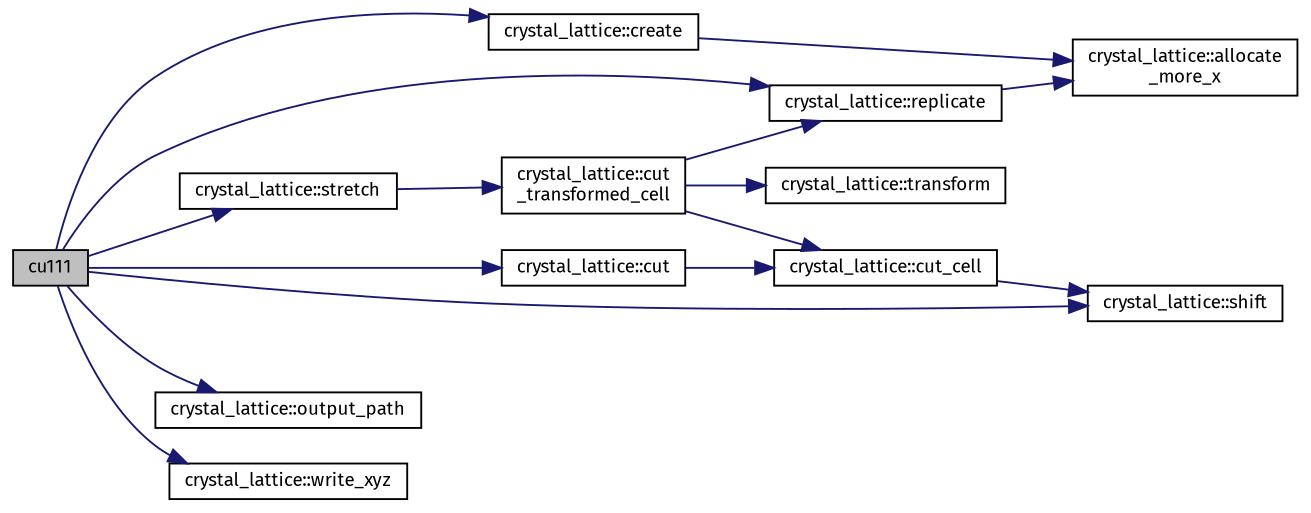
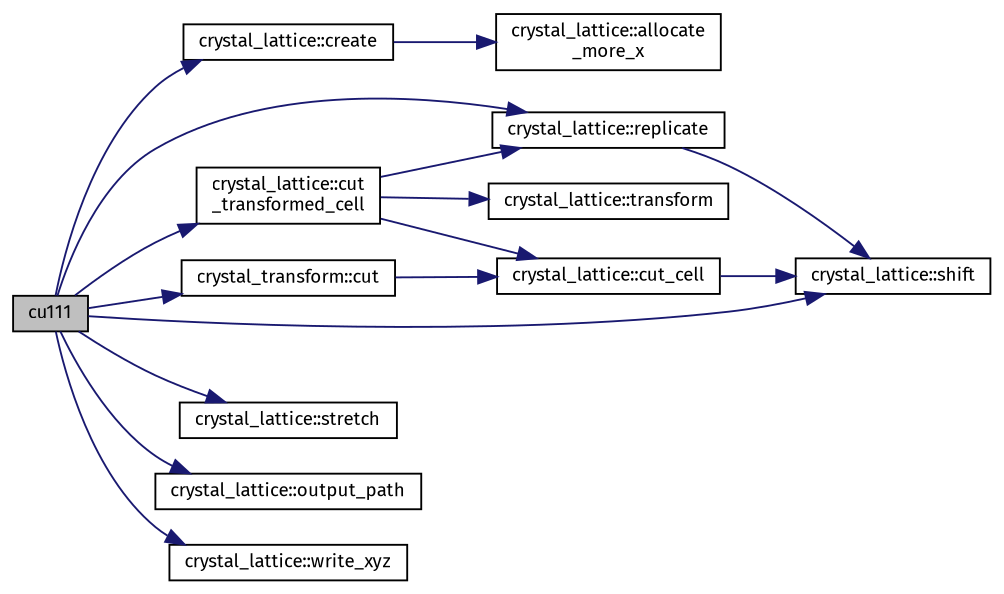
(1028, 86) -> (772, 190)
(440, 188) -> (126, 260)
(593, 268) -> (288, 278)
